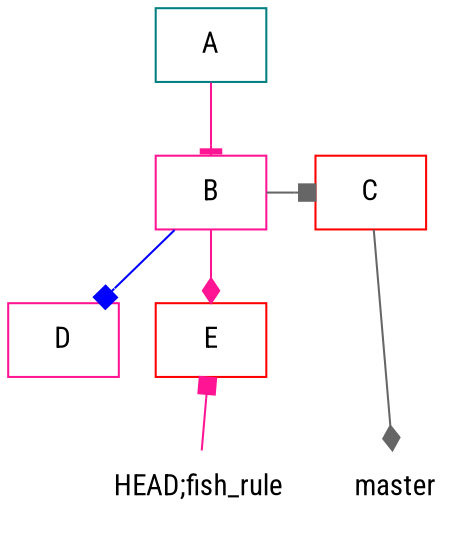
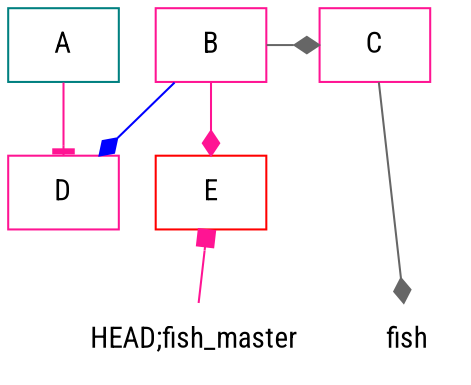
(211, 114) -> (64, 114)
(281, 193) -> (280, 45)
(371, 193) -> (375, 45)
(145, 259) -> (146, 110)
(199, 488) -> (195, 340)
(395, 488) -> (408, 340)
